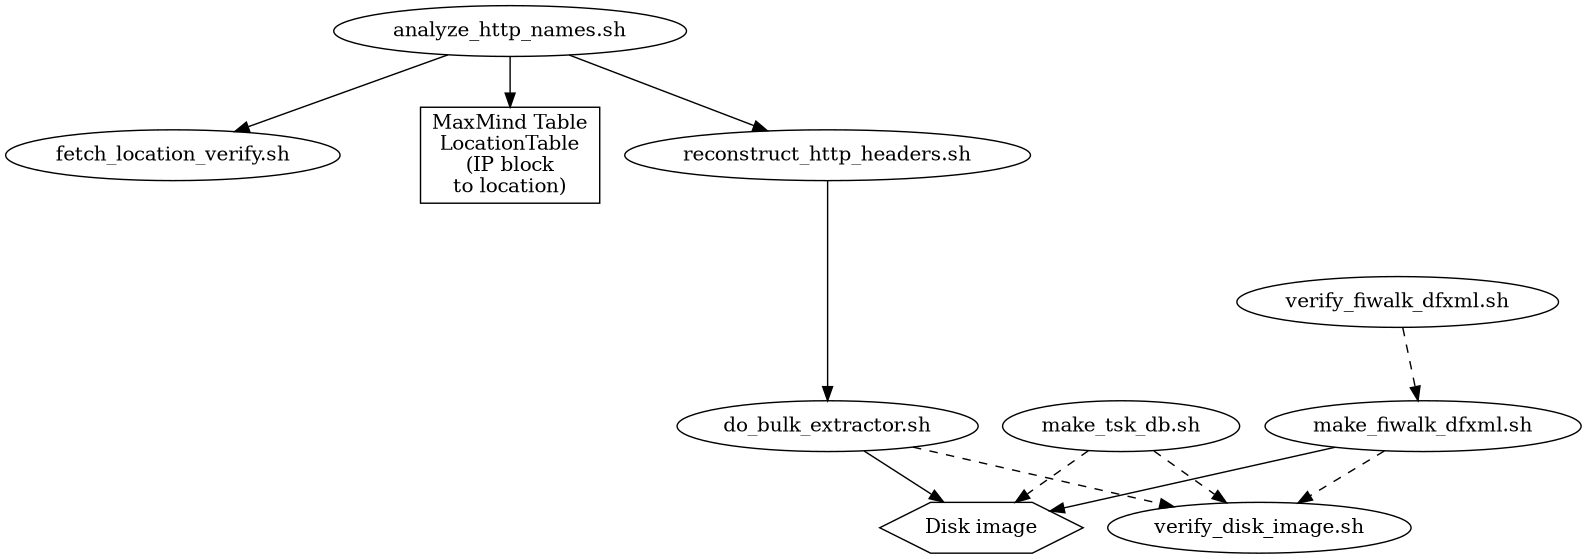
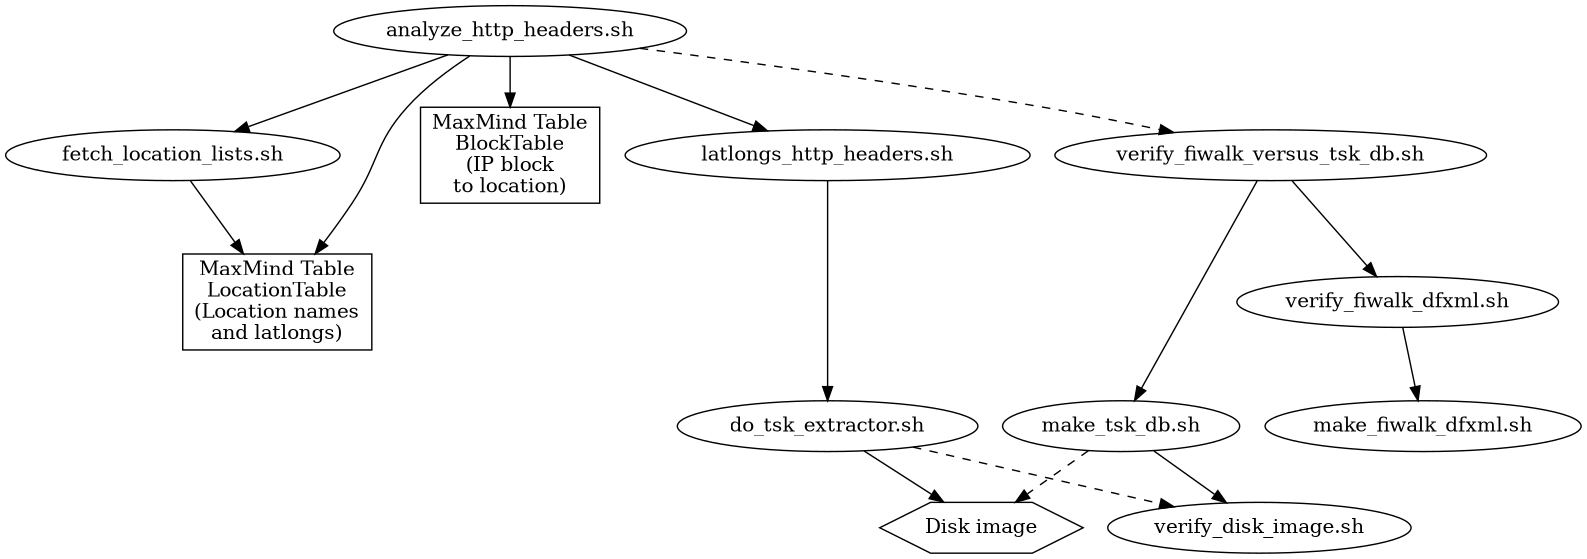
(510, 31) -> (510, 31)
(173, 155) -> (173, 155)
(510, 155) -> (510, 155)
(828, 155) -> (828, 155)
none -> (1271, 155)
none -> (277, 302)
(1409, 357) -> (1409, 357)
(828, 426) -> (828, 426)
(1183, 472) -> (1184, 473)
(1347, 473) -> none
(1206, 476) -> none
